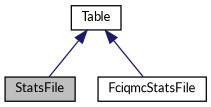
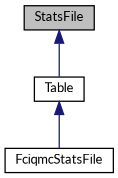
(64, 59) -> (59, 60)
